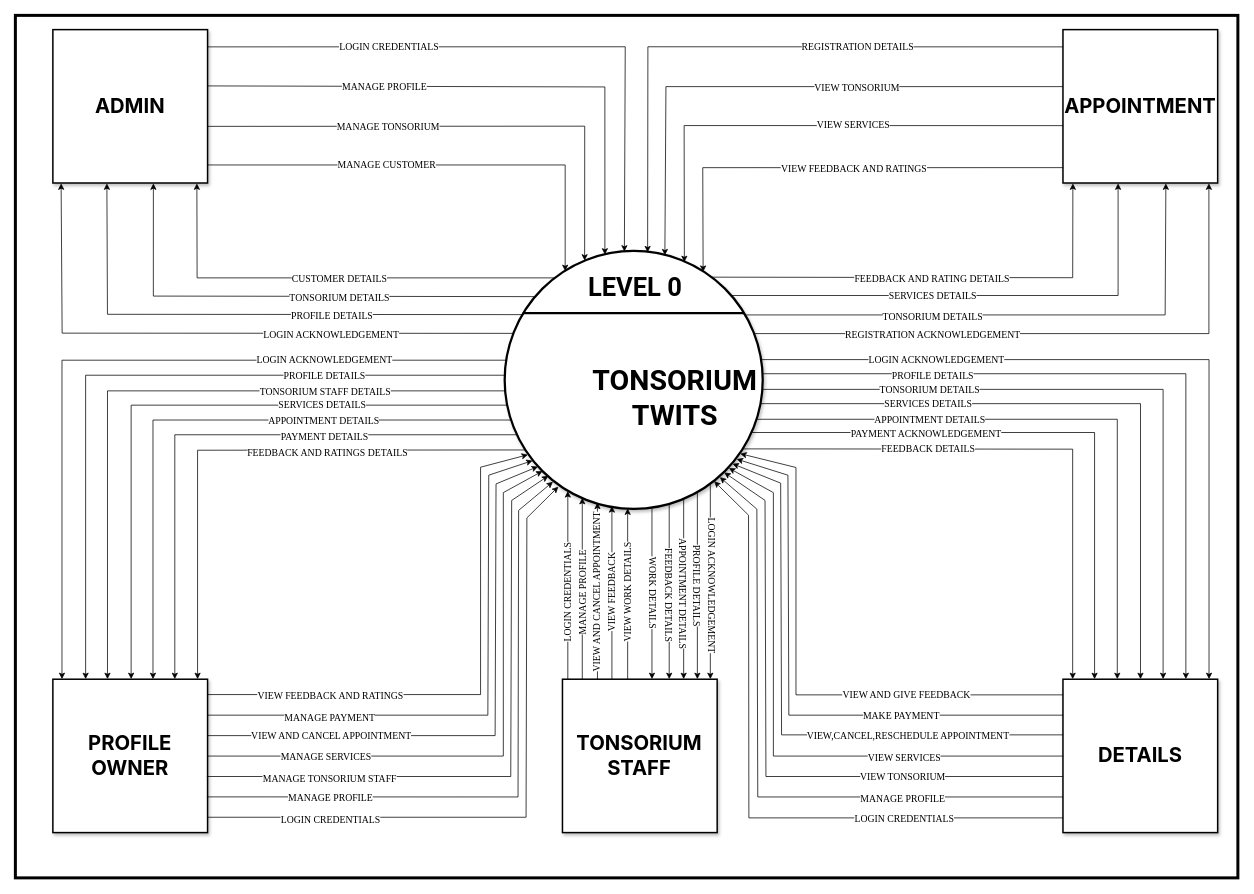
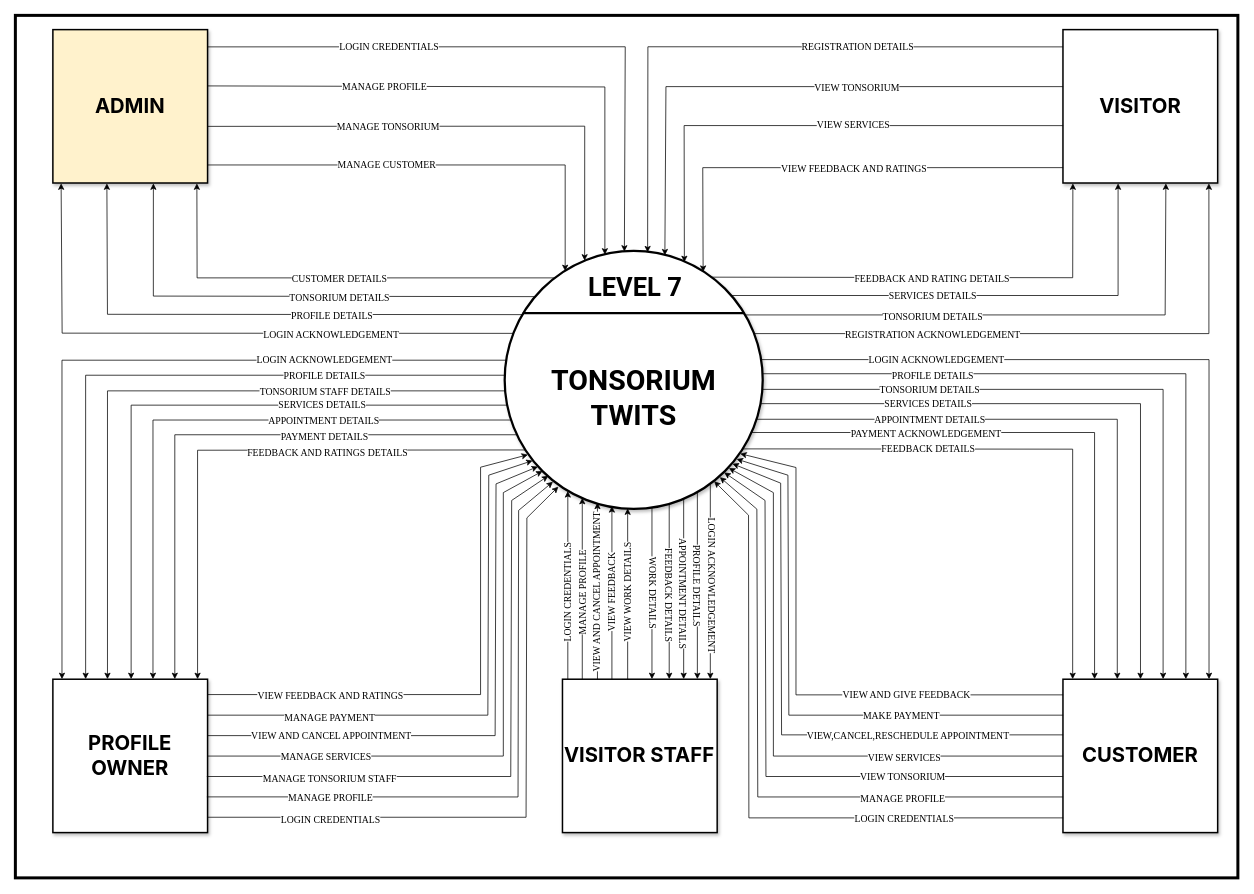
(130, 106) -> (130, 106)
(1140, 106) -> (1140, 106)
(635, 287) -> (635, 287)
(675, 399) -> (634, 399)
(639, 756) -> (639, 756)
(1140, 756) -> (1140, 756)
